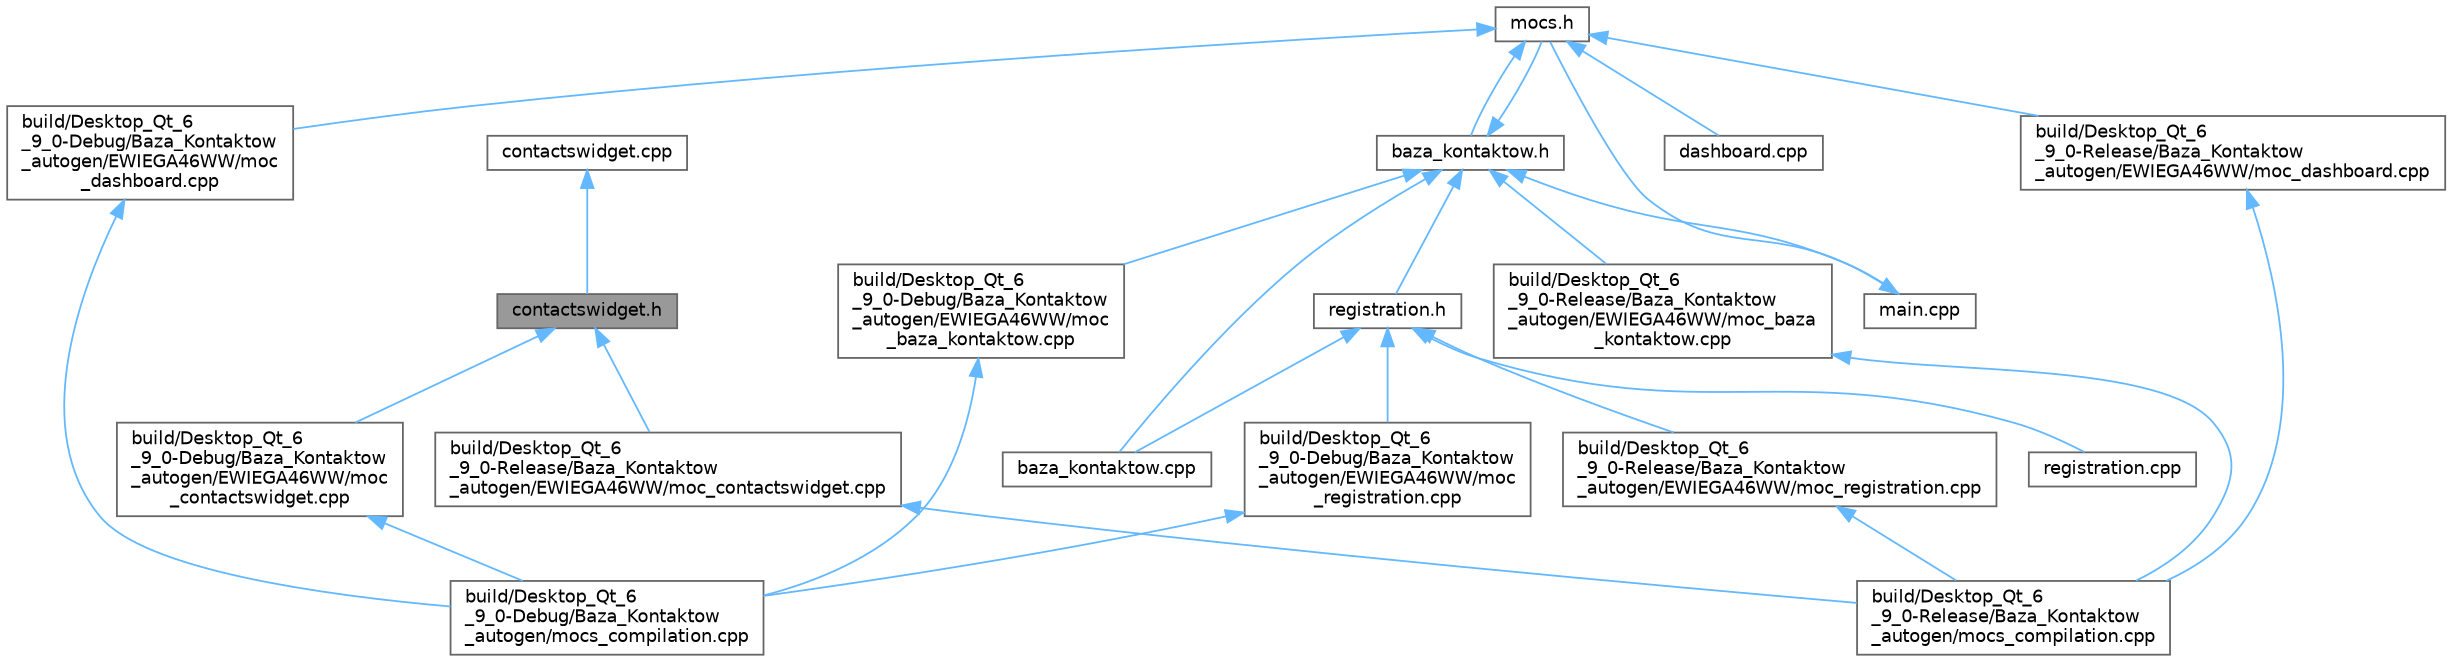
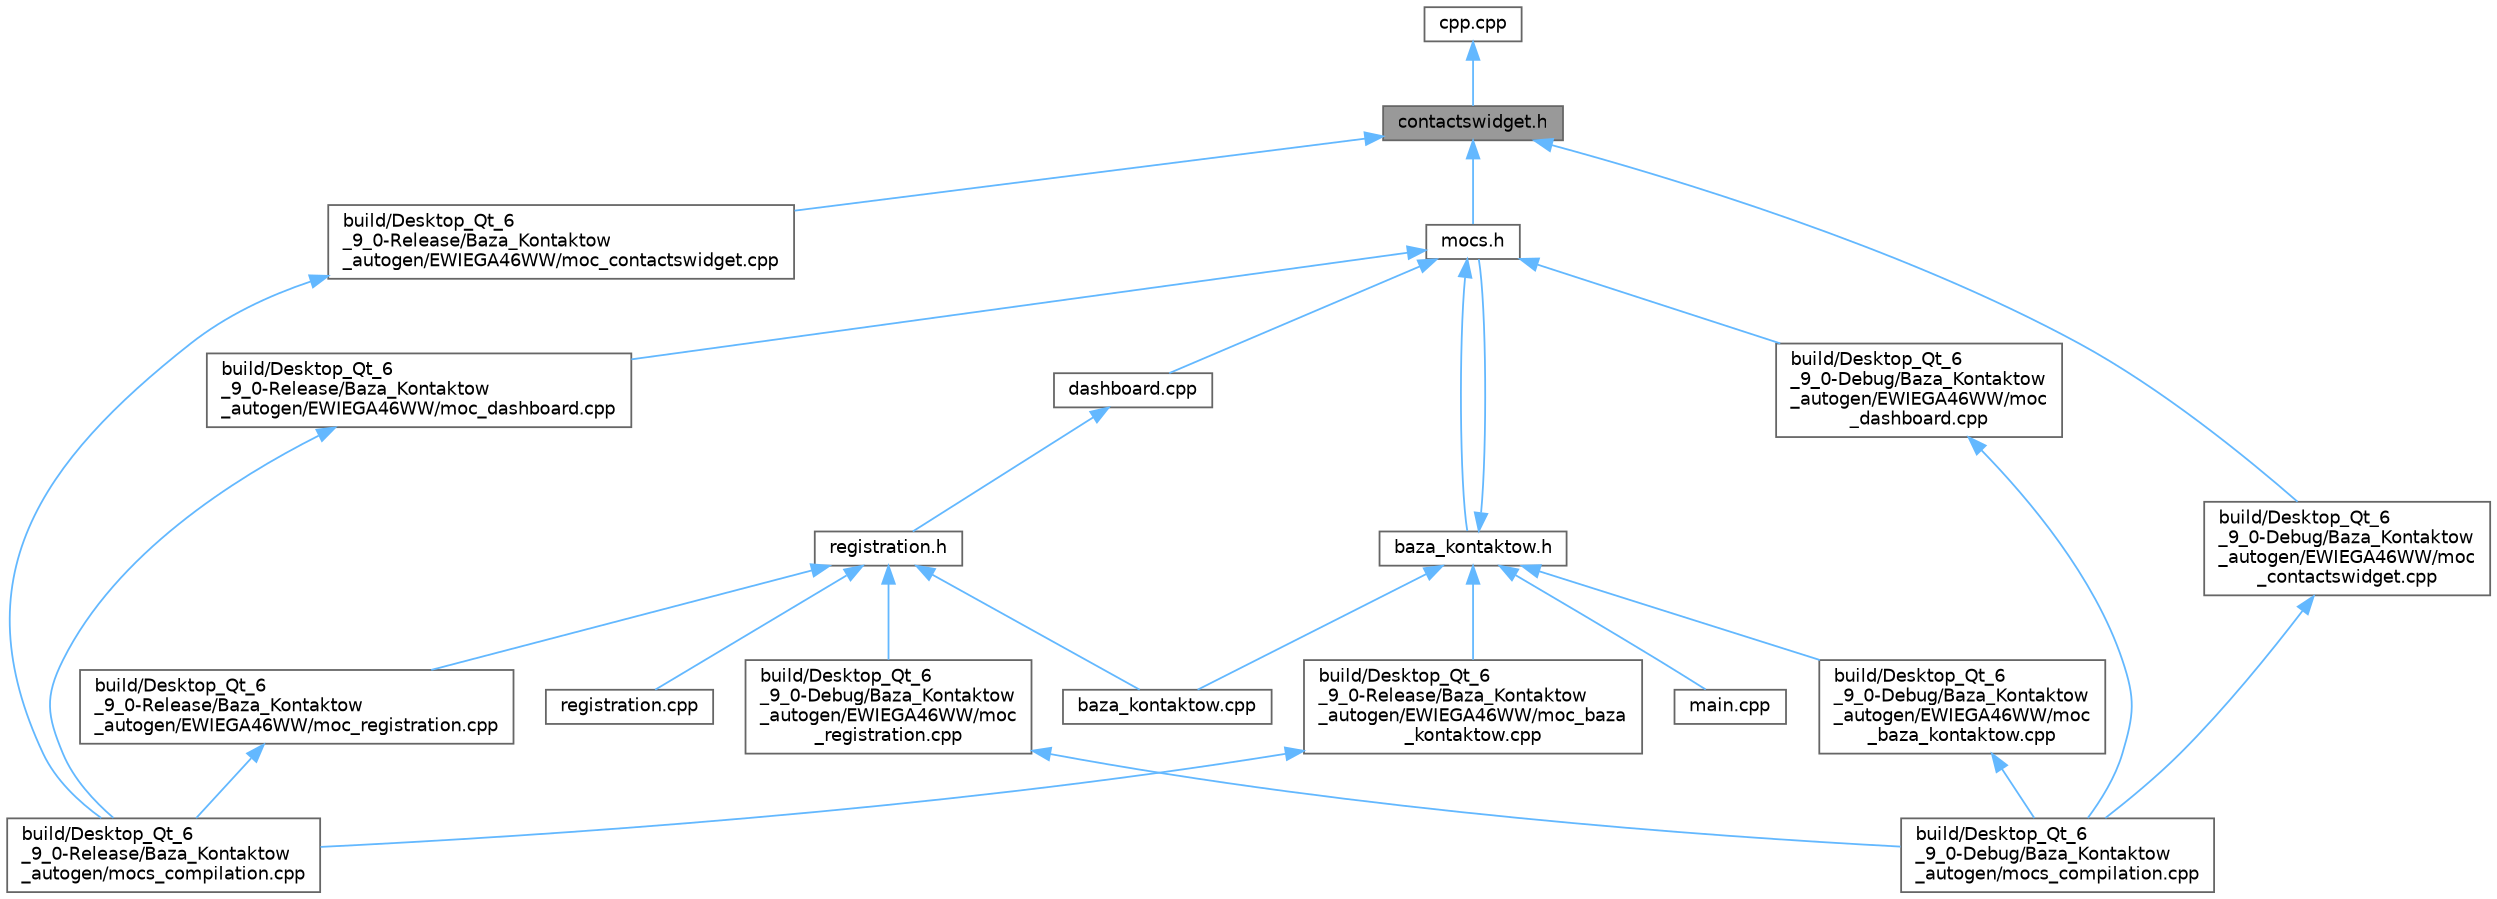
(587, 153) -> (1473, 24)
(1657, 206) -> (1473, 192)
(1425, 240) -> (1003, 474)
